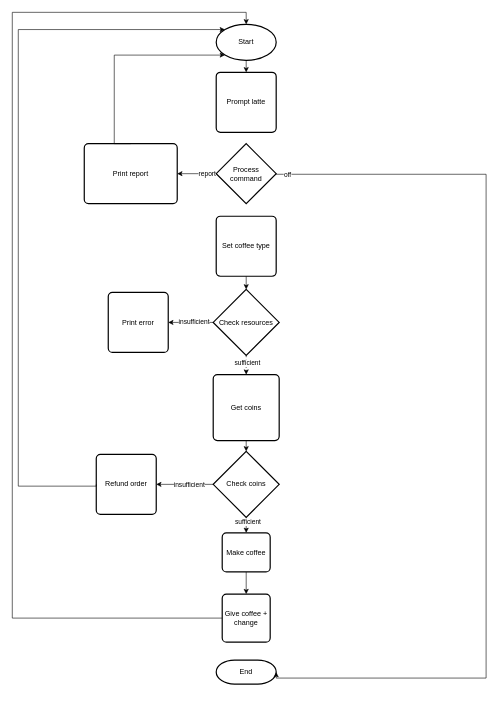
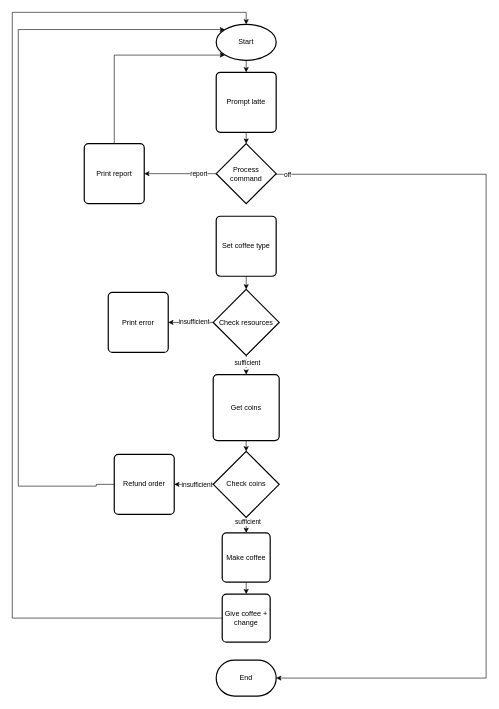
none -> (246, 138)
(131, 174) -> (114, 174)
(126, 485) -> (144, 485)
(246, 553) -> (246, 558)
(246, 672) -> (246, 678)
